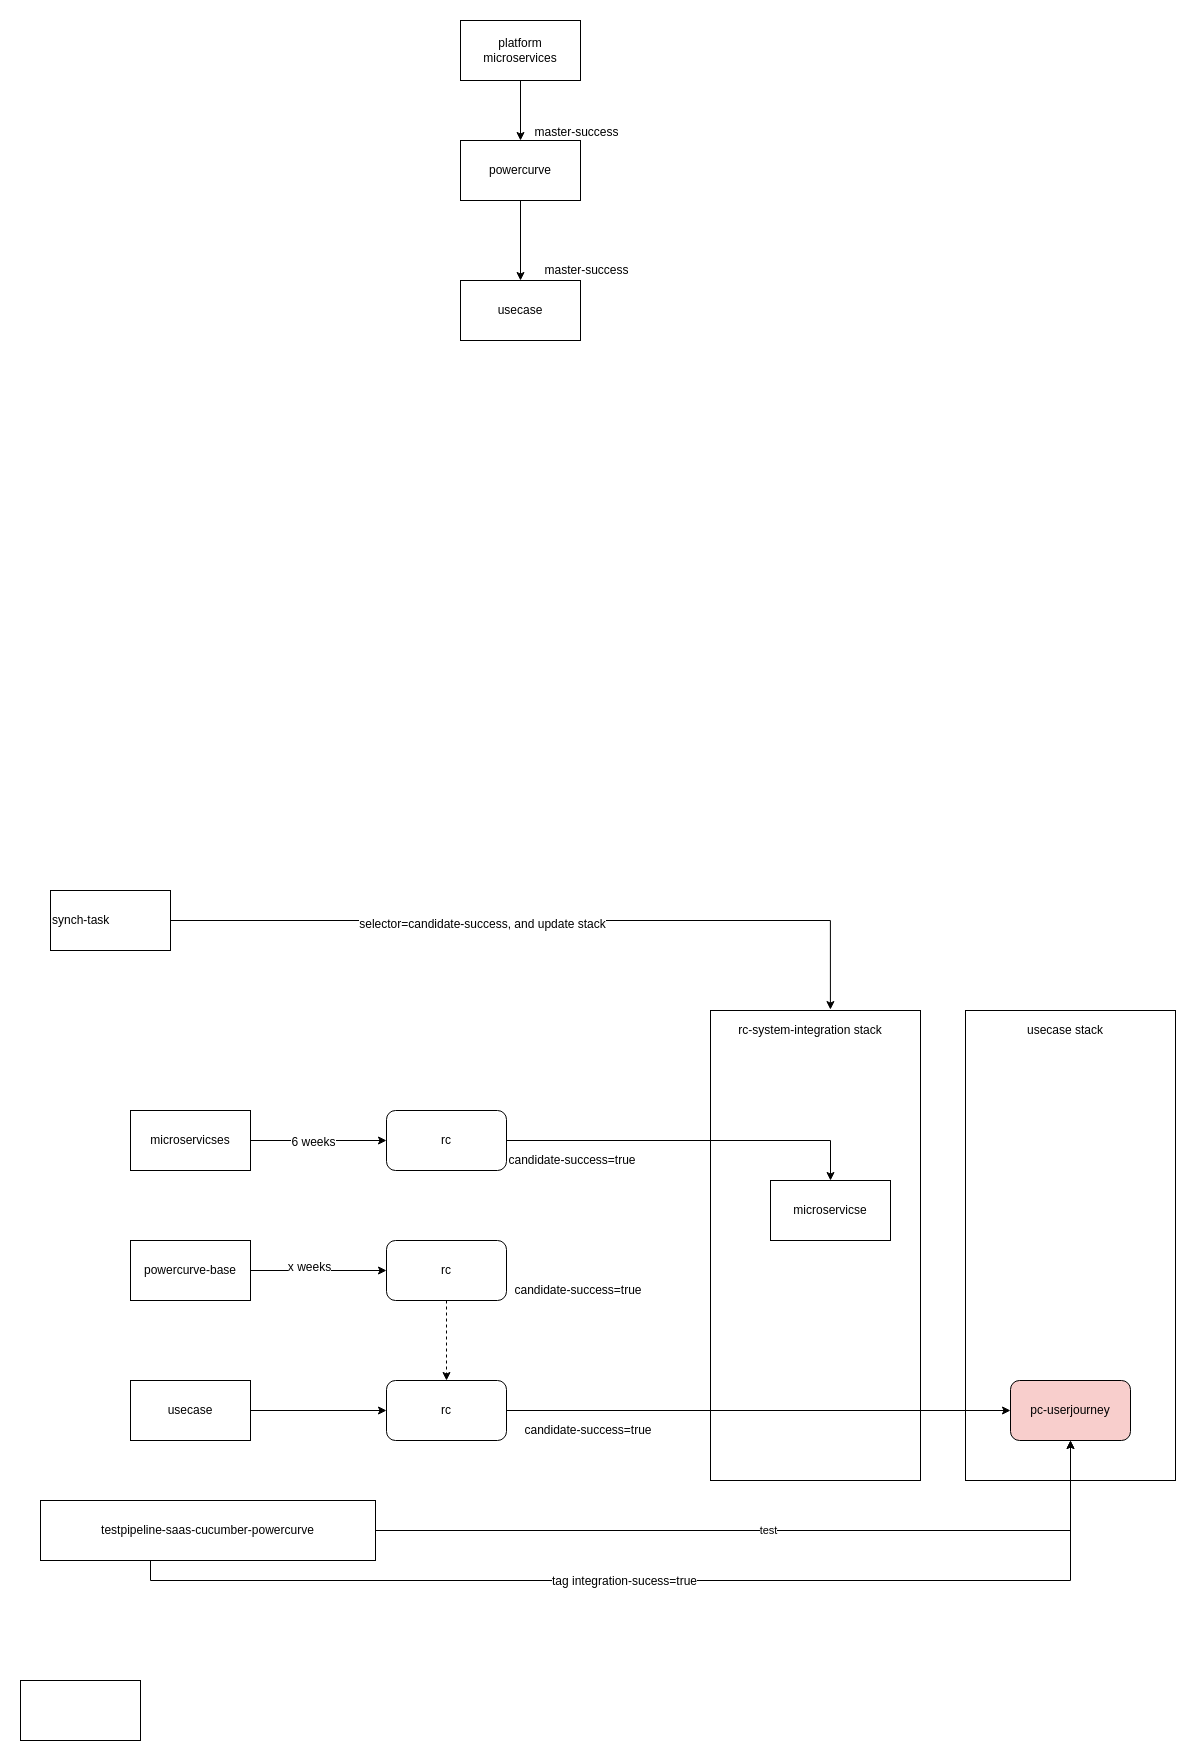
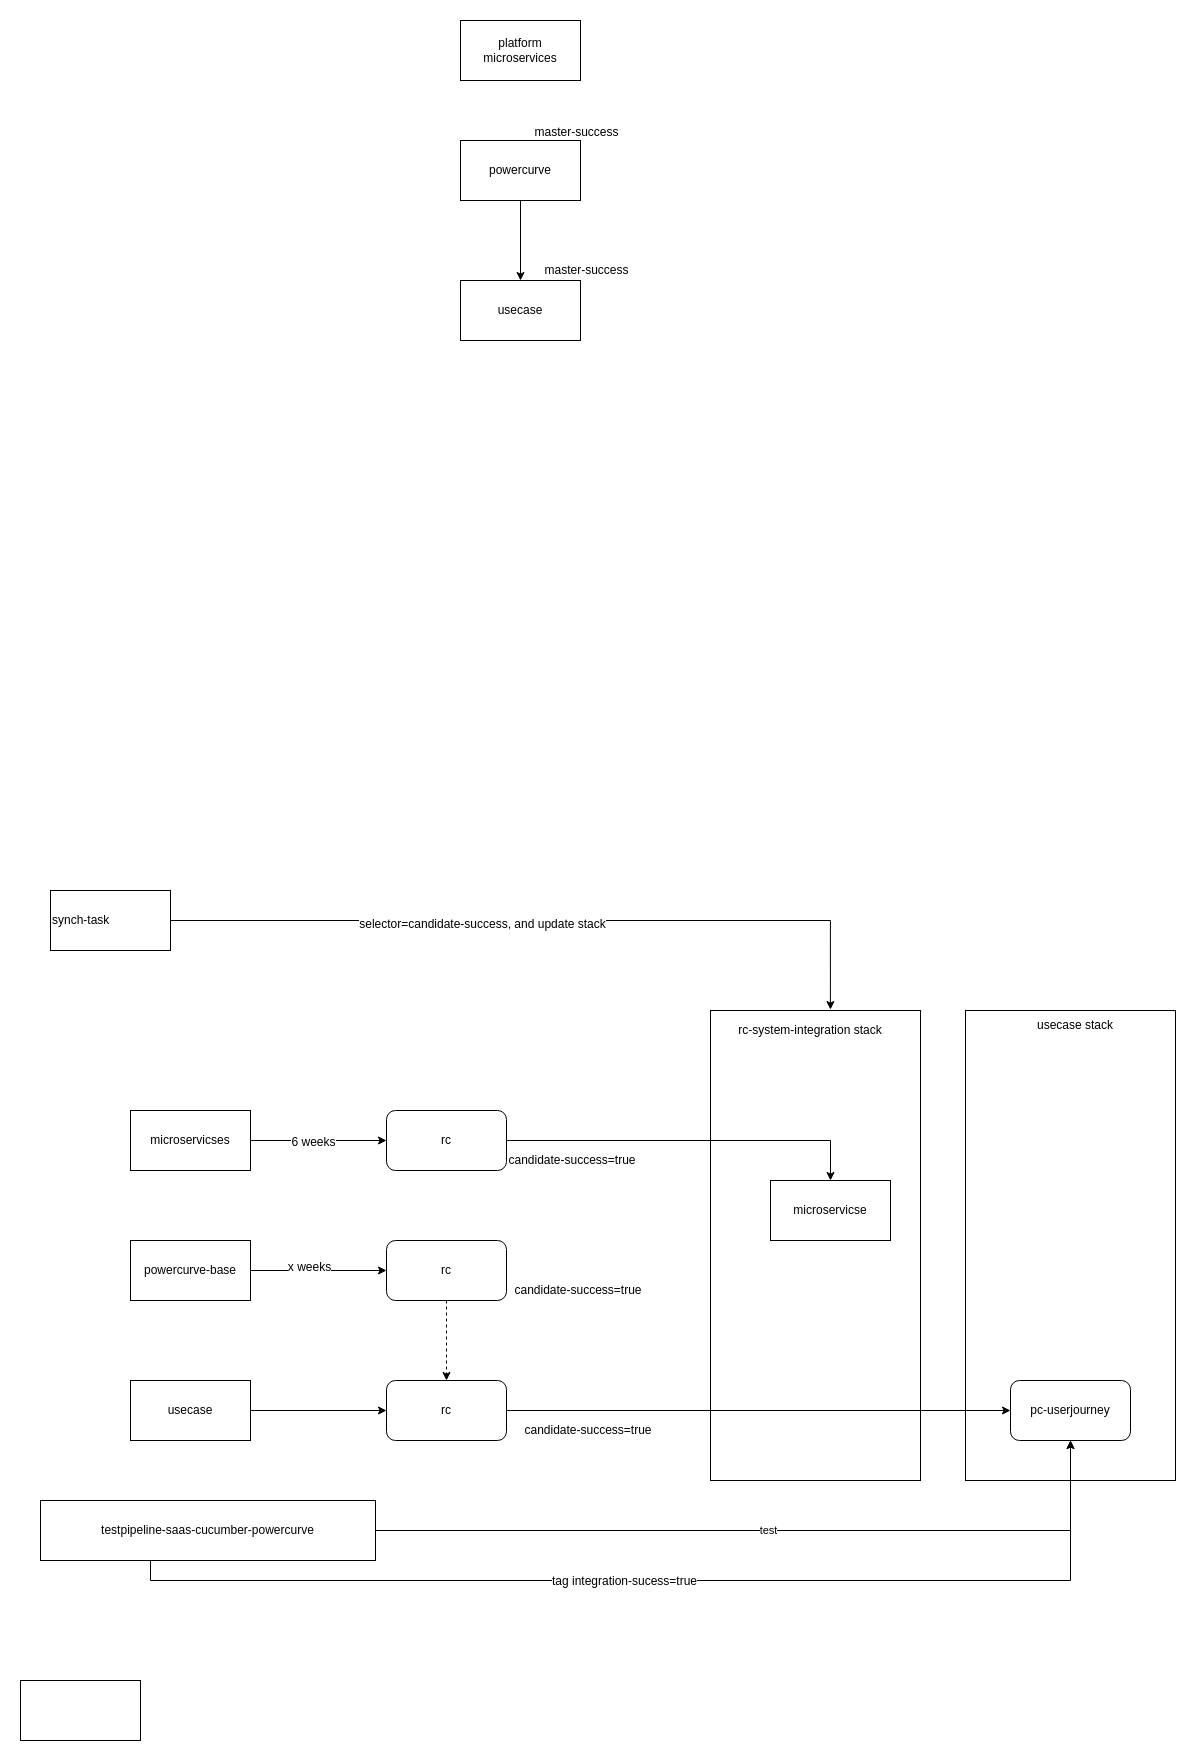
(521, 107) -> none
(1066, 1031) -> (1076, 1026)
(1071, 1411) -> (1071, 1411)
